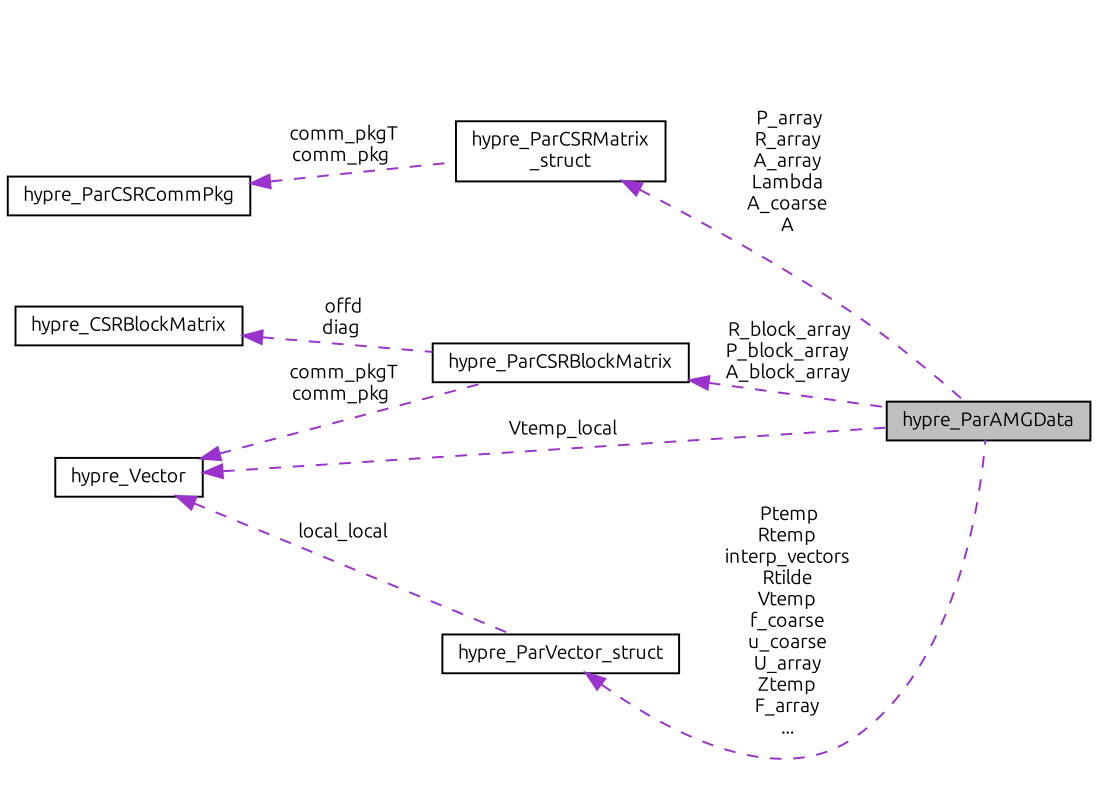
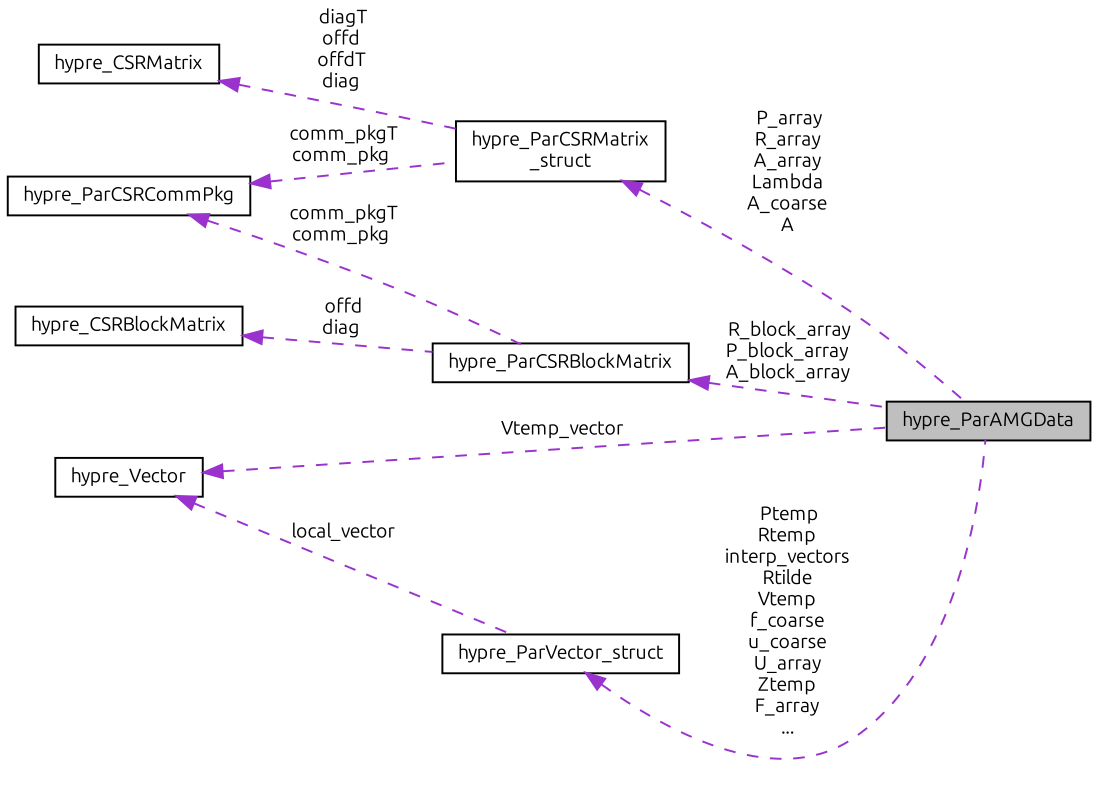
none -> (129, 64)
(355, 417) -> (366, 277)
(561, 430) -> (561, 430)
(341, 533) -> (341, 533)
